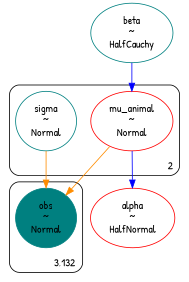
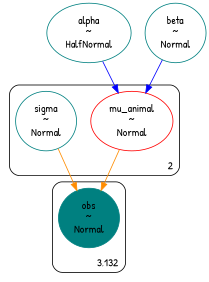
(132, 33) -> (176, 33)
(132, 165) -> (109, 74)
(133, 218) -> (89, 33)
